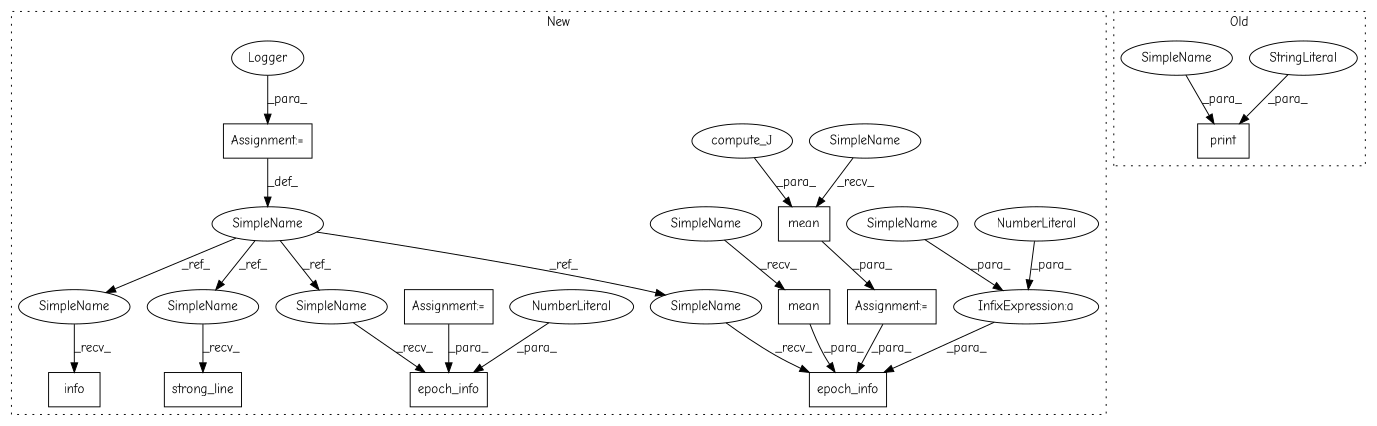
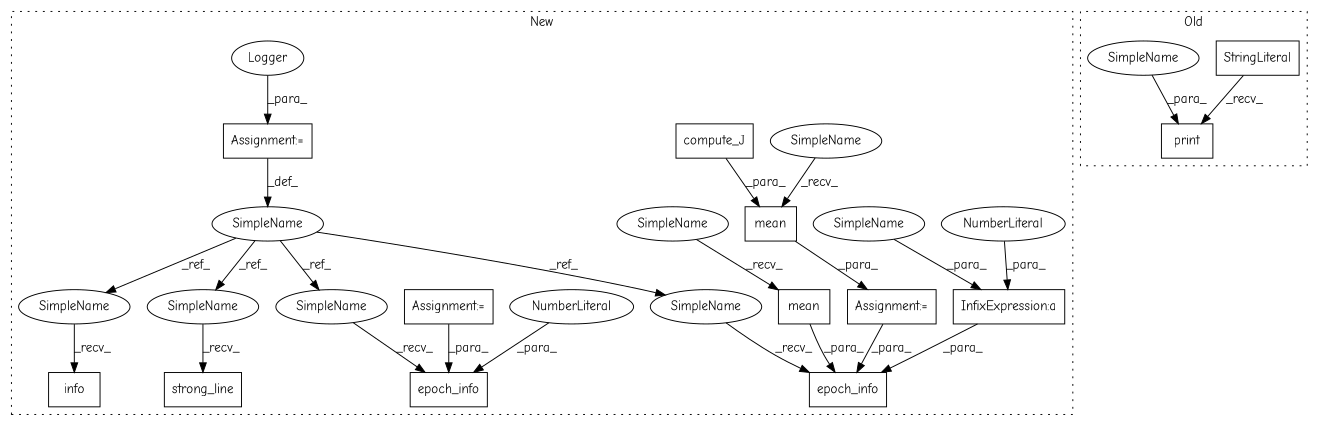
(1303, 58) -> (1258, 58)
(1288, 100) -> (1245, 100)
(742, 141) -> (715, 141)
(1026, 307) -> (1009, 307)
